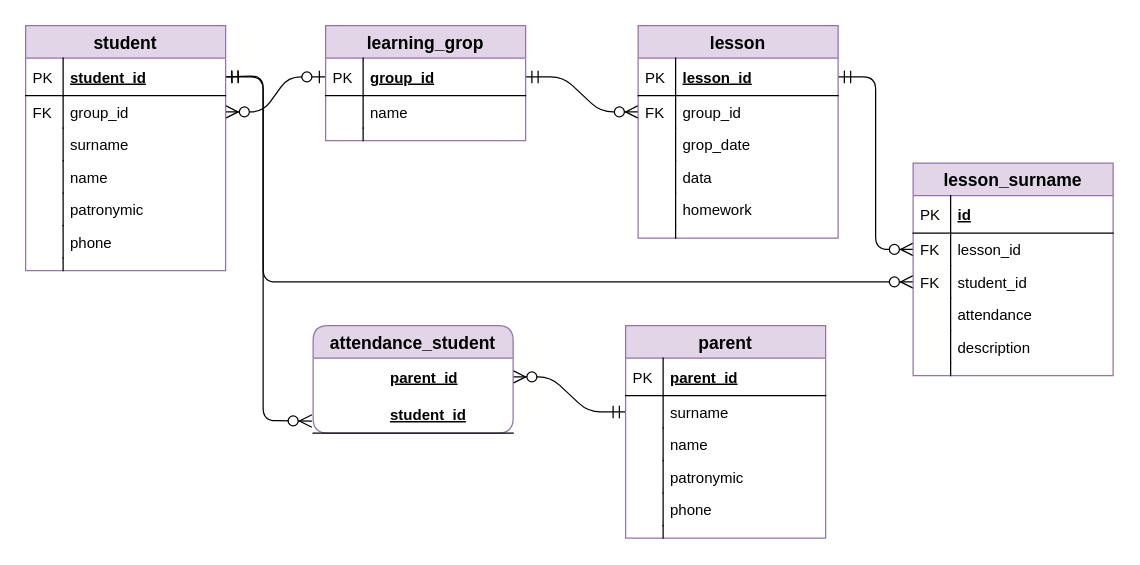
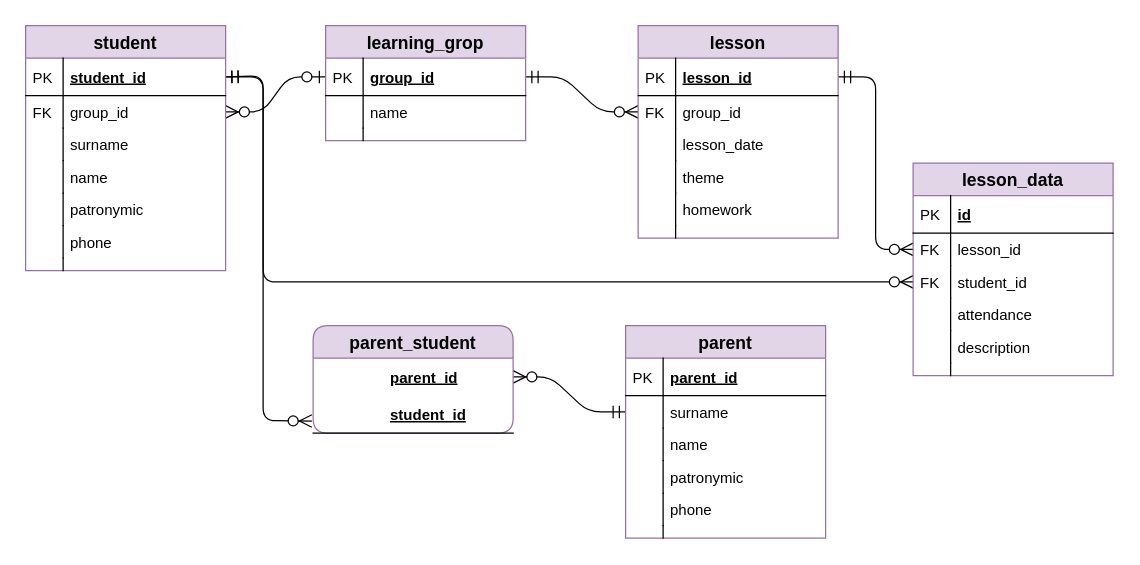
(720, 145) -> (727, 145)
(699, 178) -> (704, 178)
(1013, 180) -> (1013, 180)
(413, 343) -> (413, 343)
